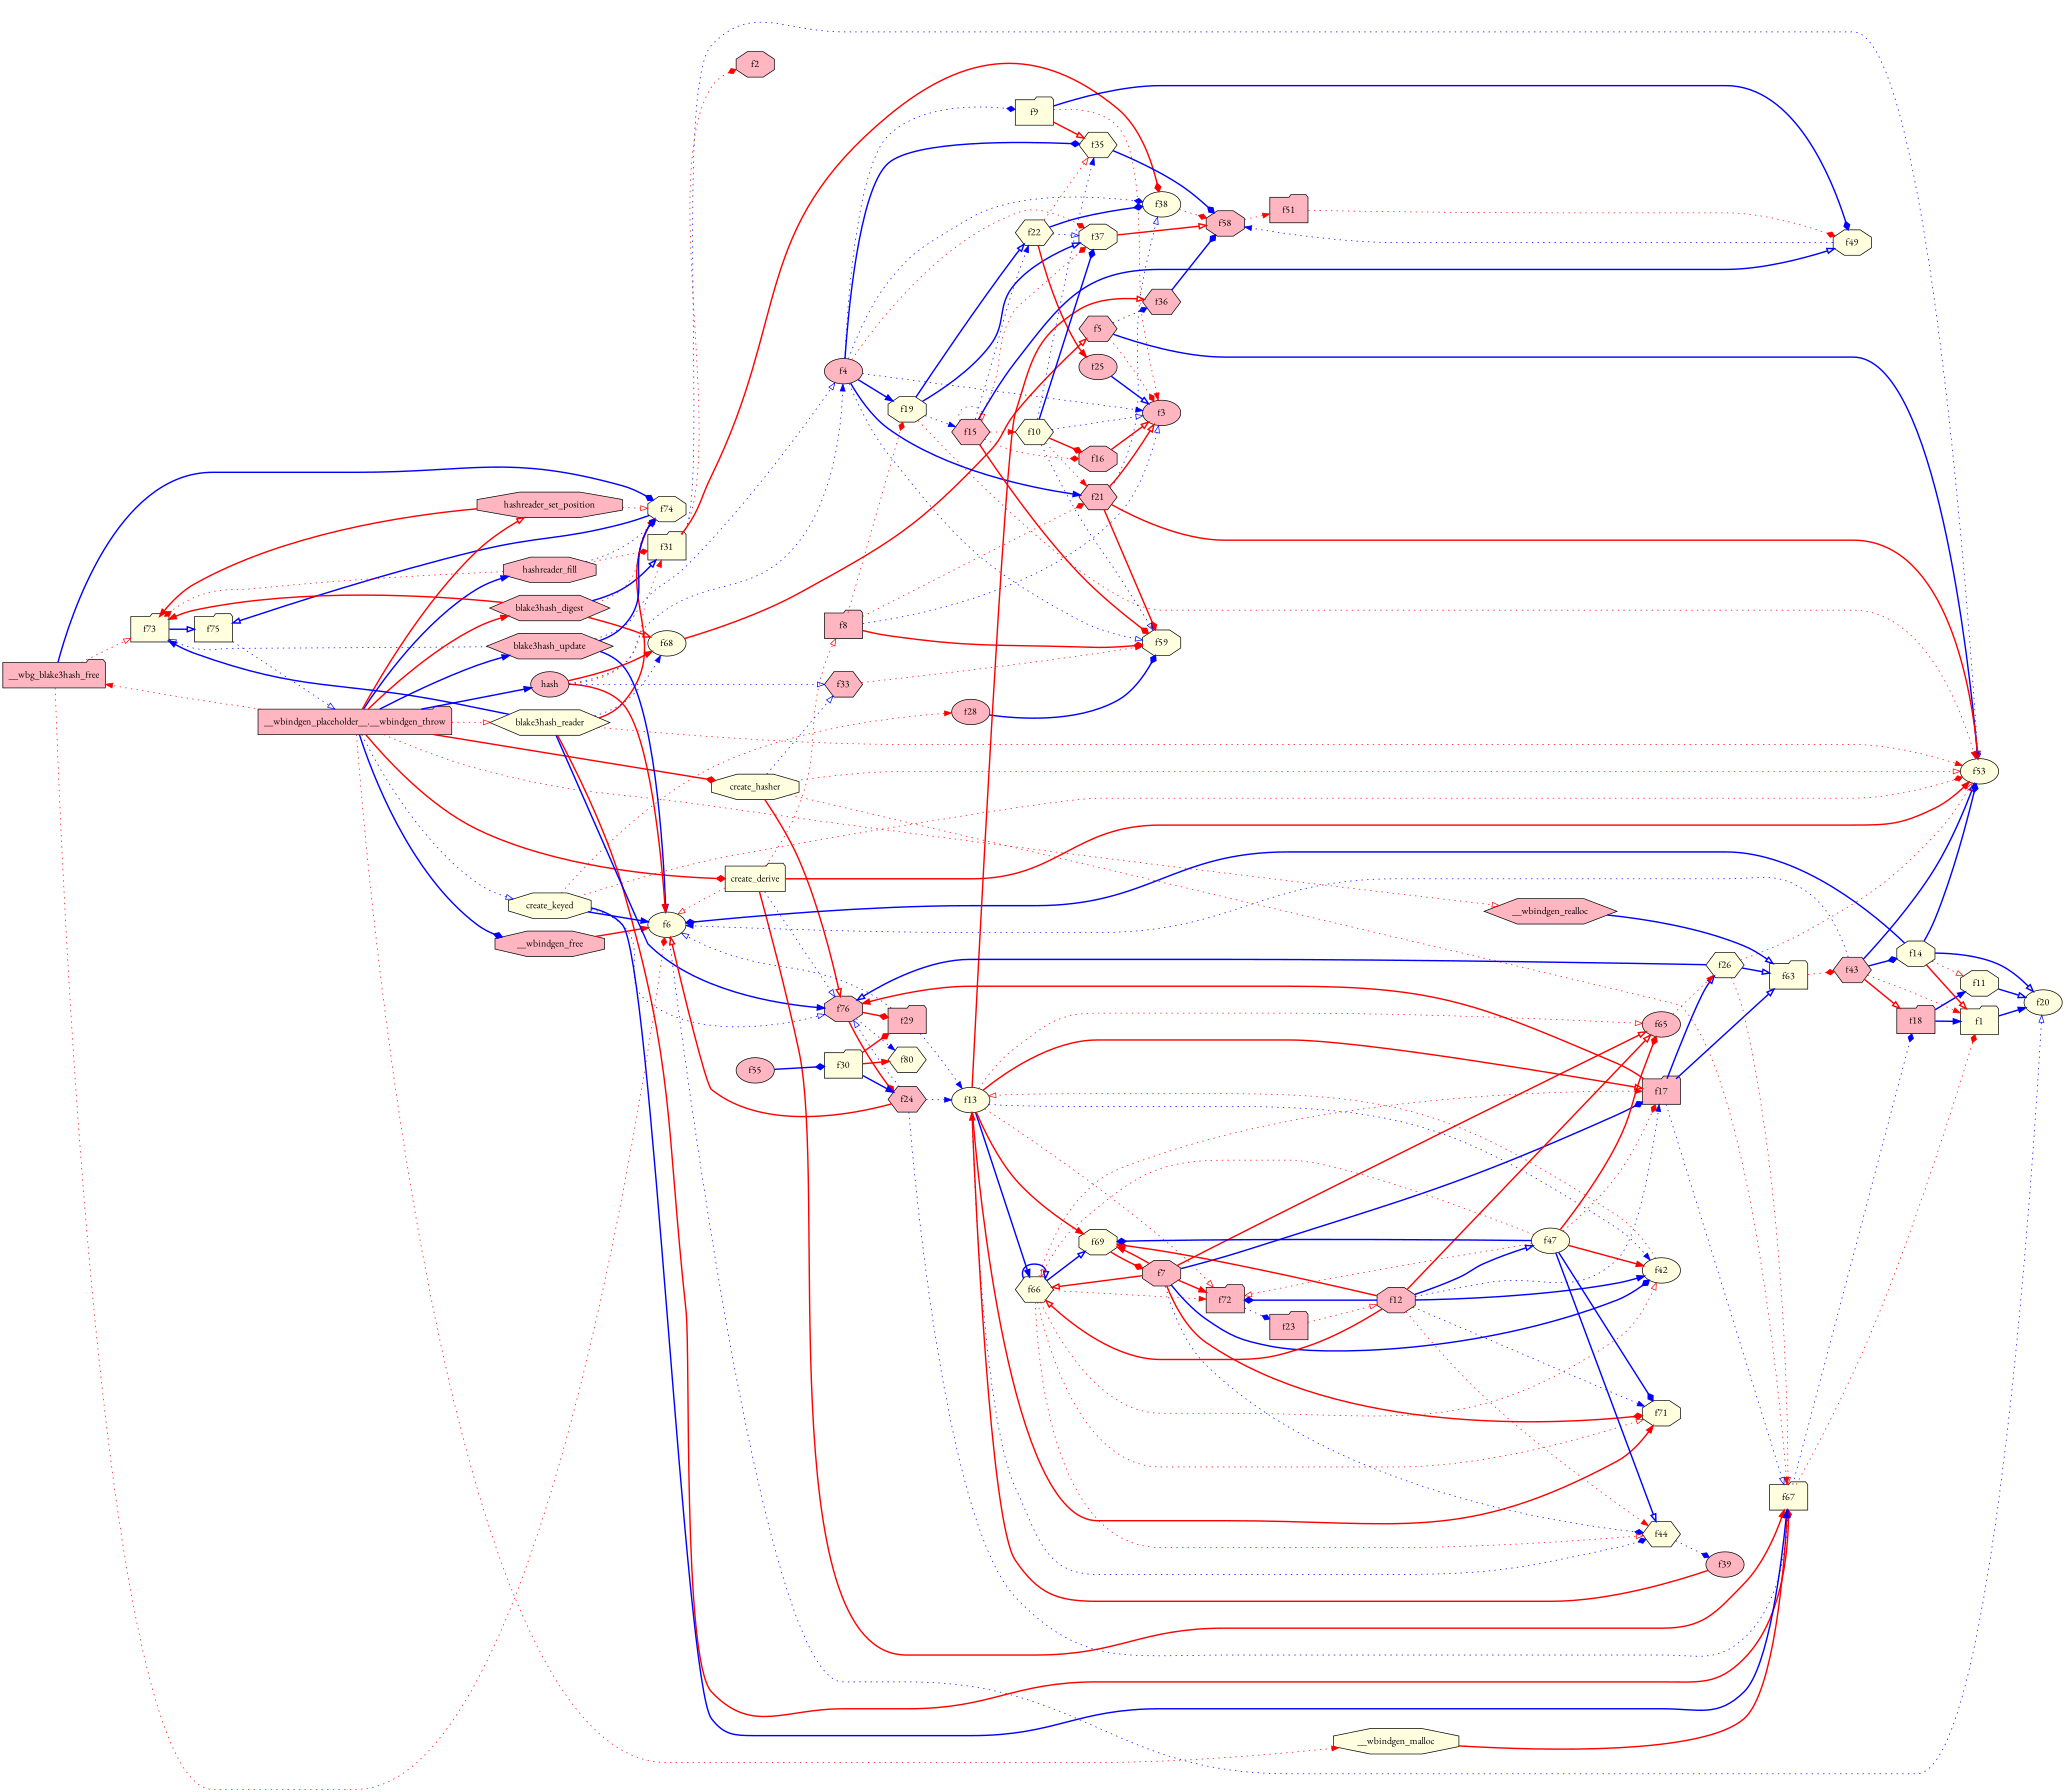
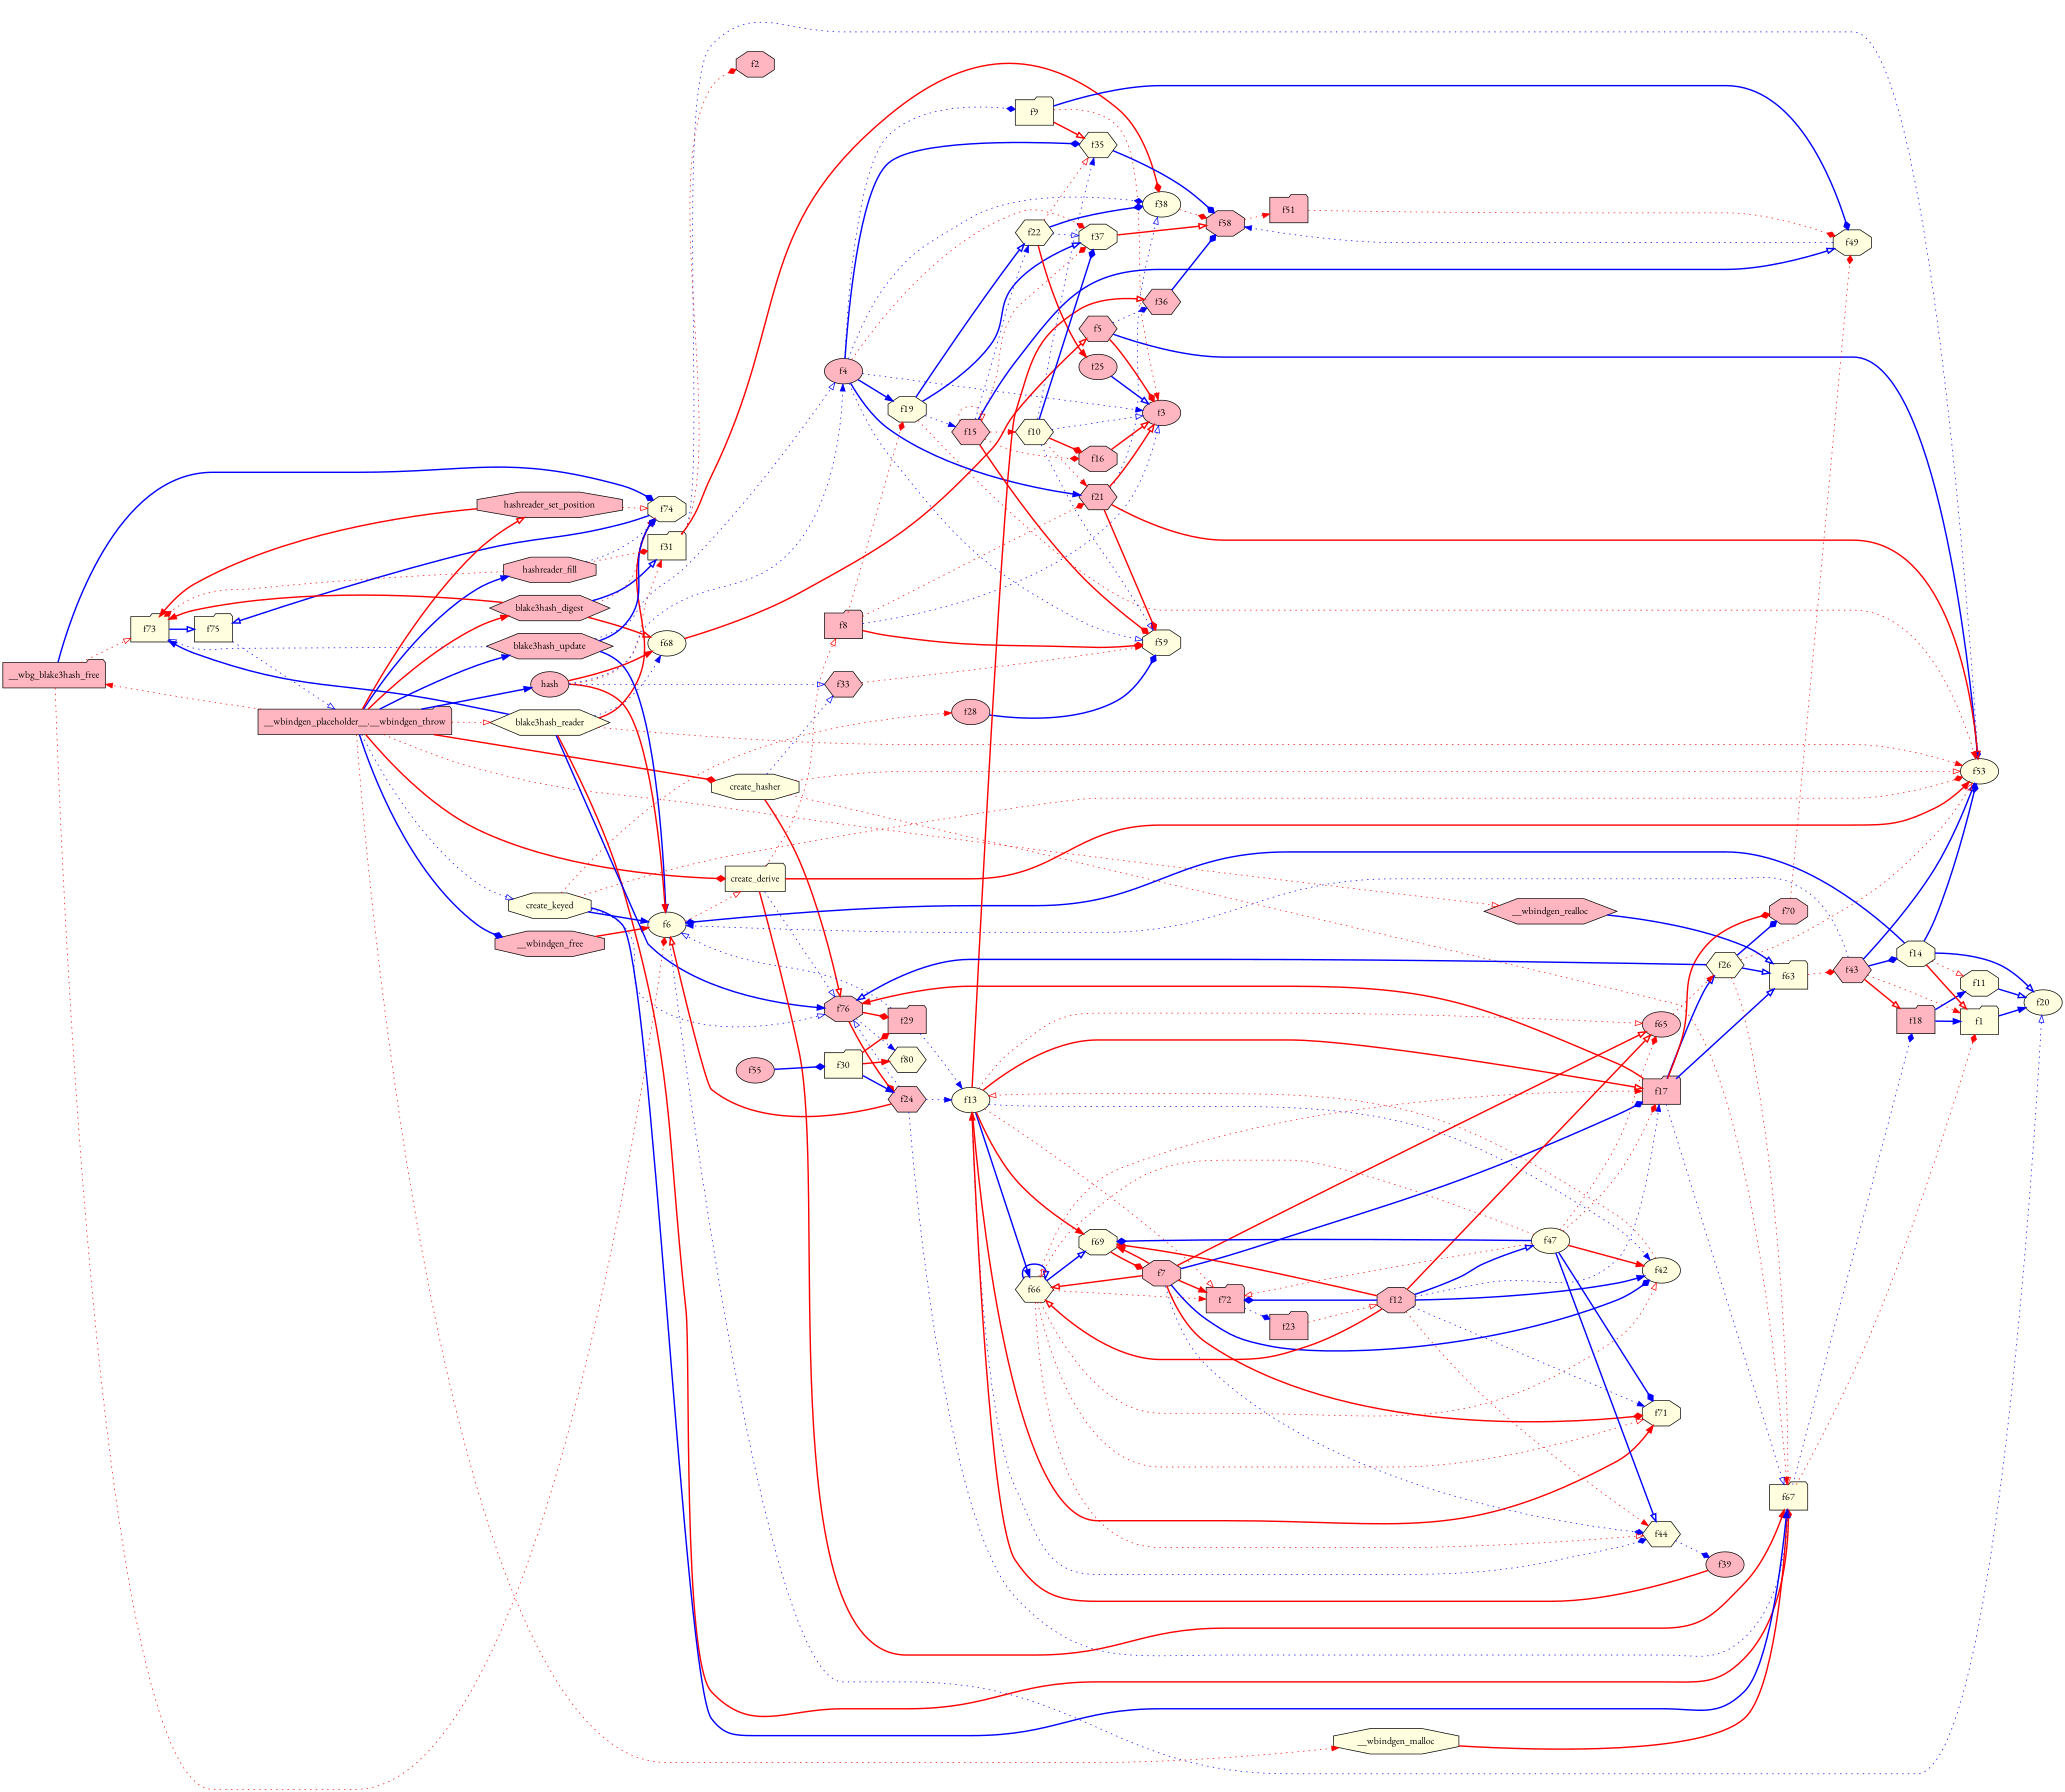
(1131, 366) -> (1131, 366)
(704, 899) -> (710, 909)
none -> (1789, 911)
(1617, 1143) -> (1617, 1143)
